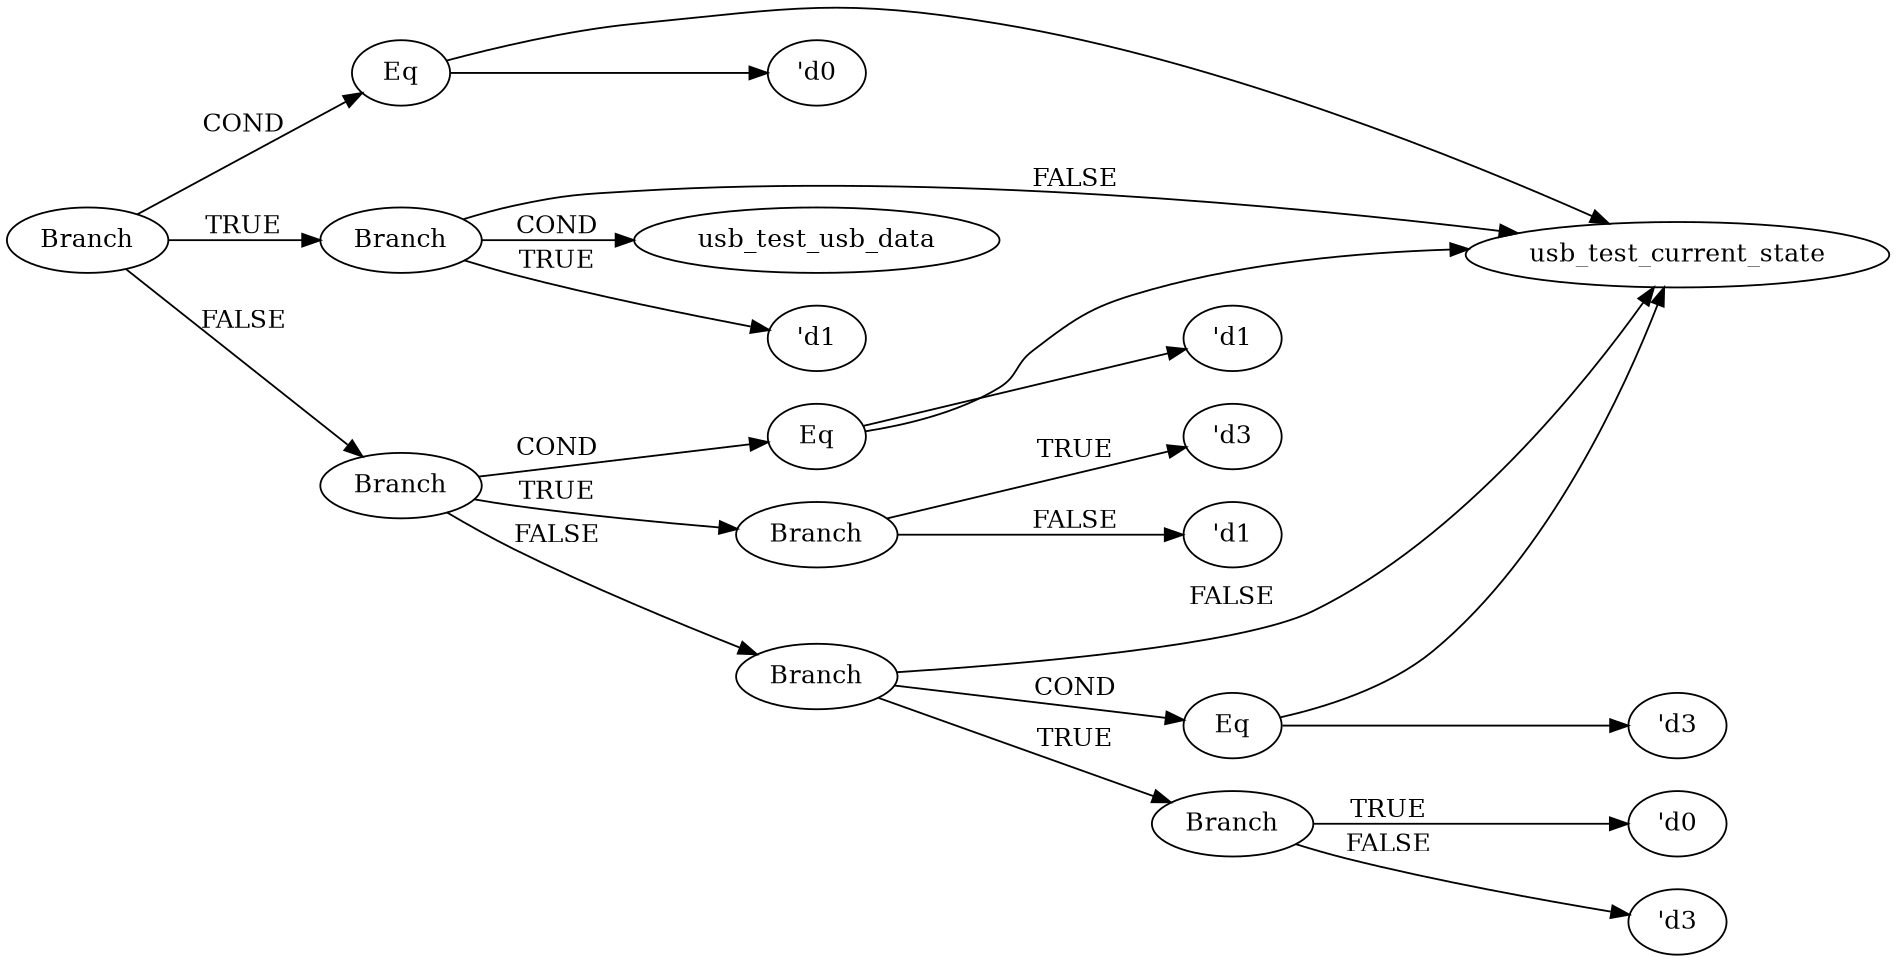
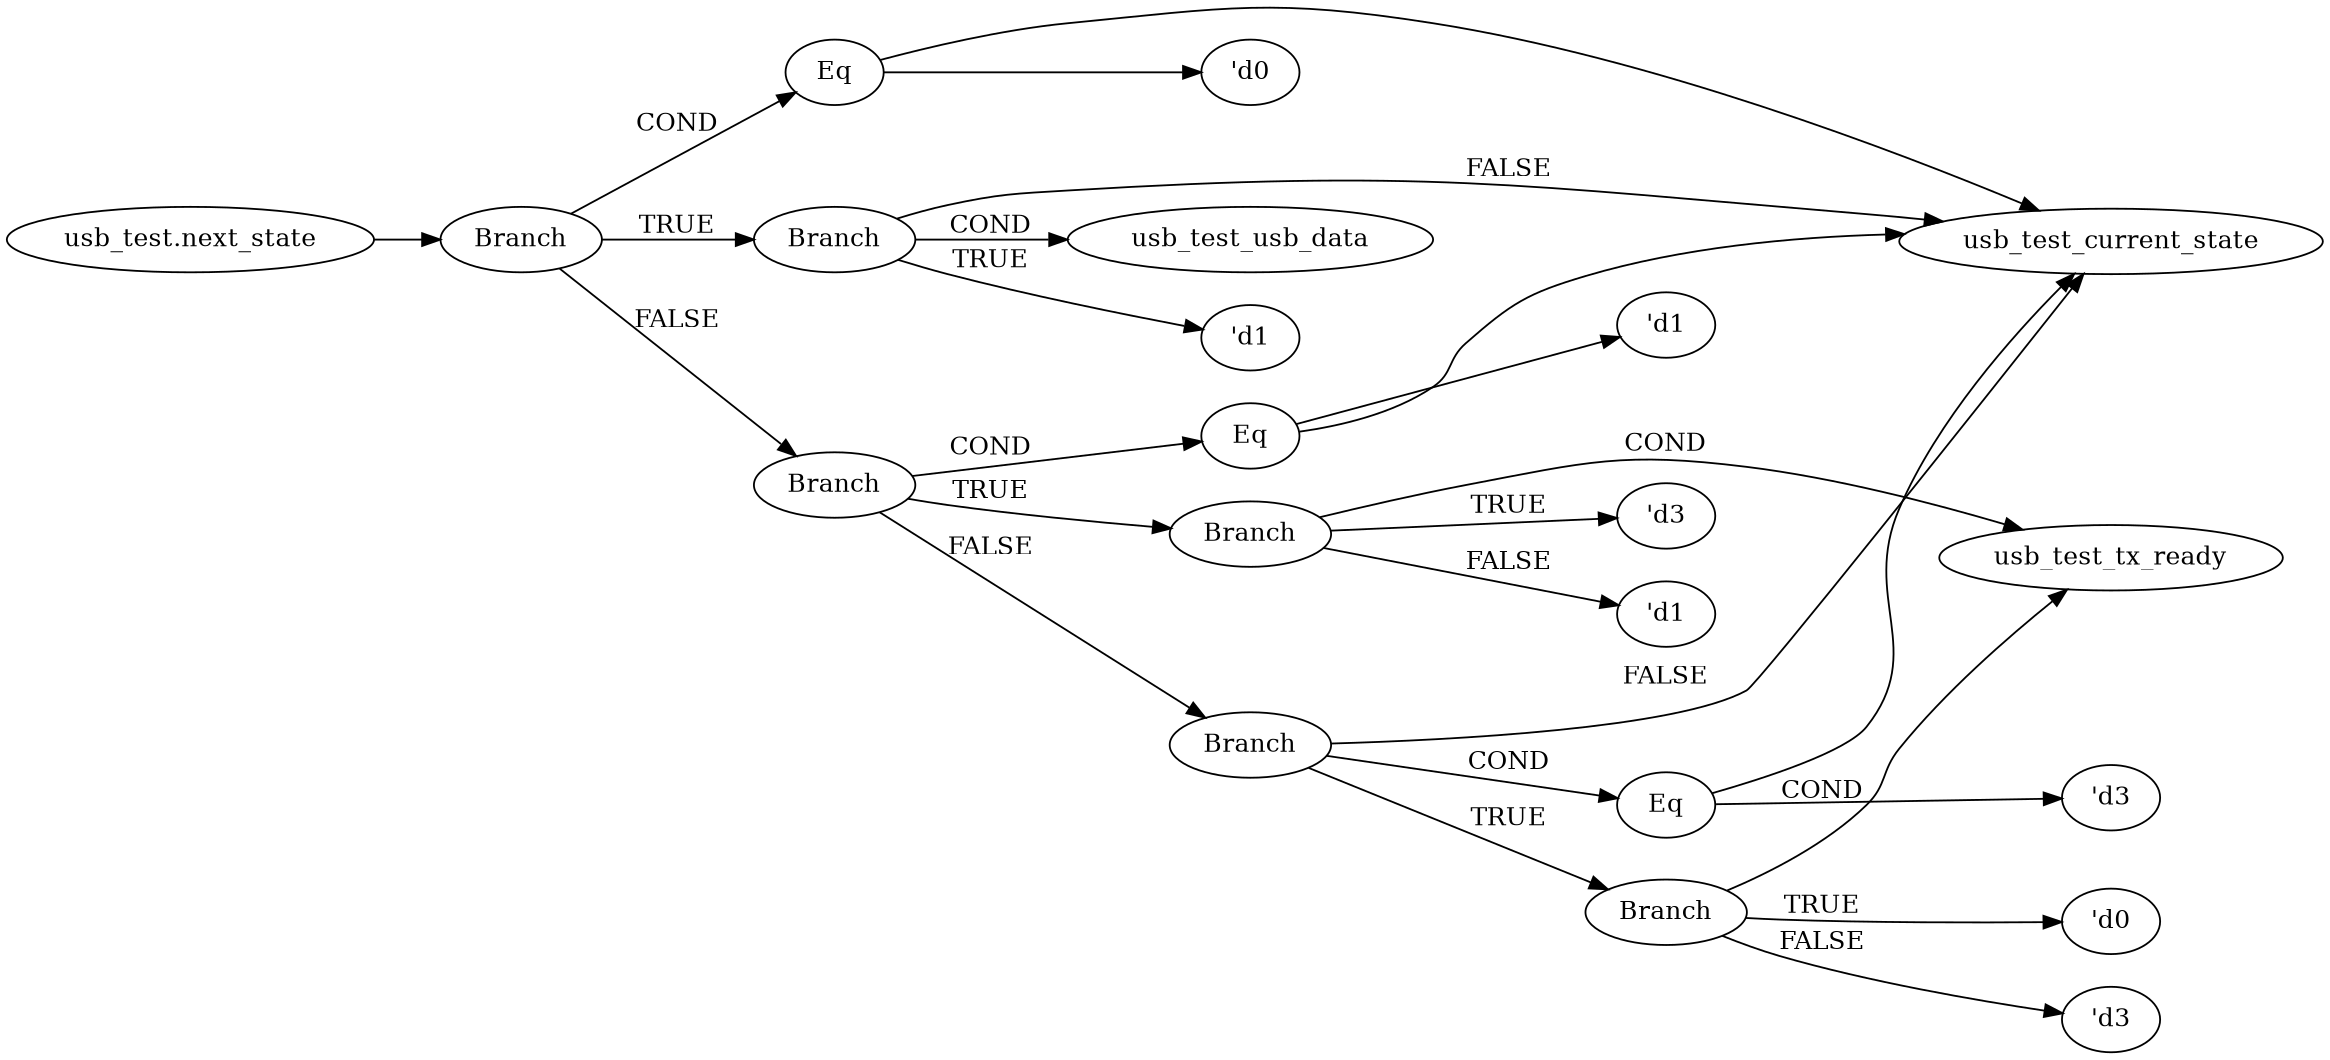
none -> (190, 240)
none -> (2111, 558)
